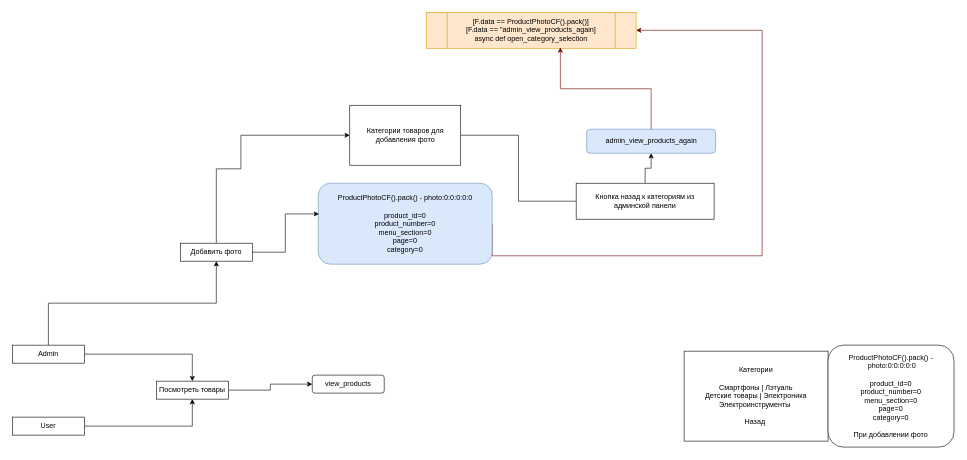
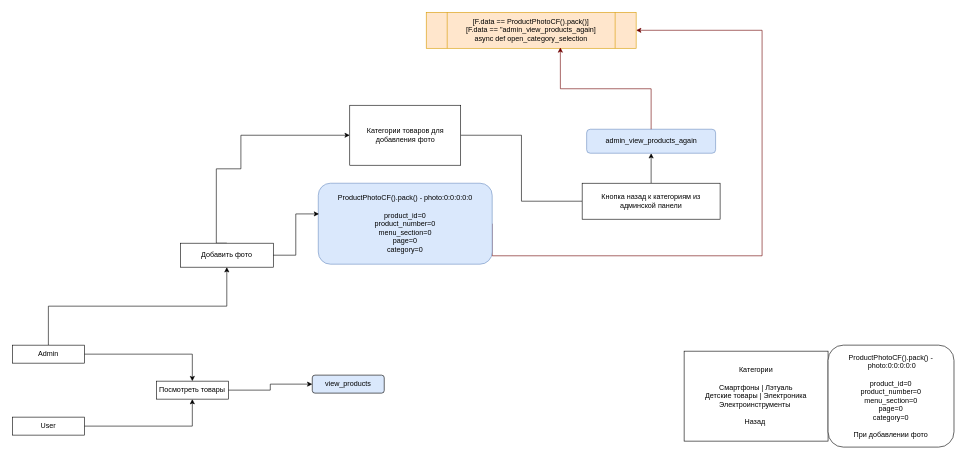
(645, 201) -> (651, 201)
(216, 252) -> (227, 255)
(348, 384) -> (348, 384)
